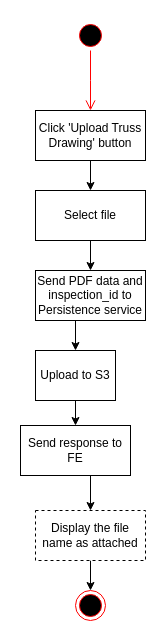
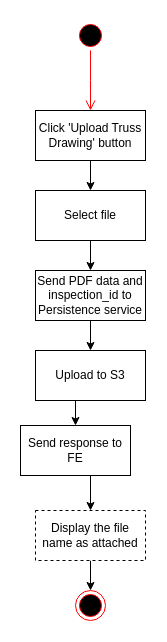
(76, 376) -> (91, 376)
